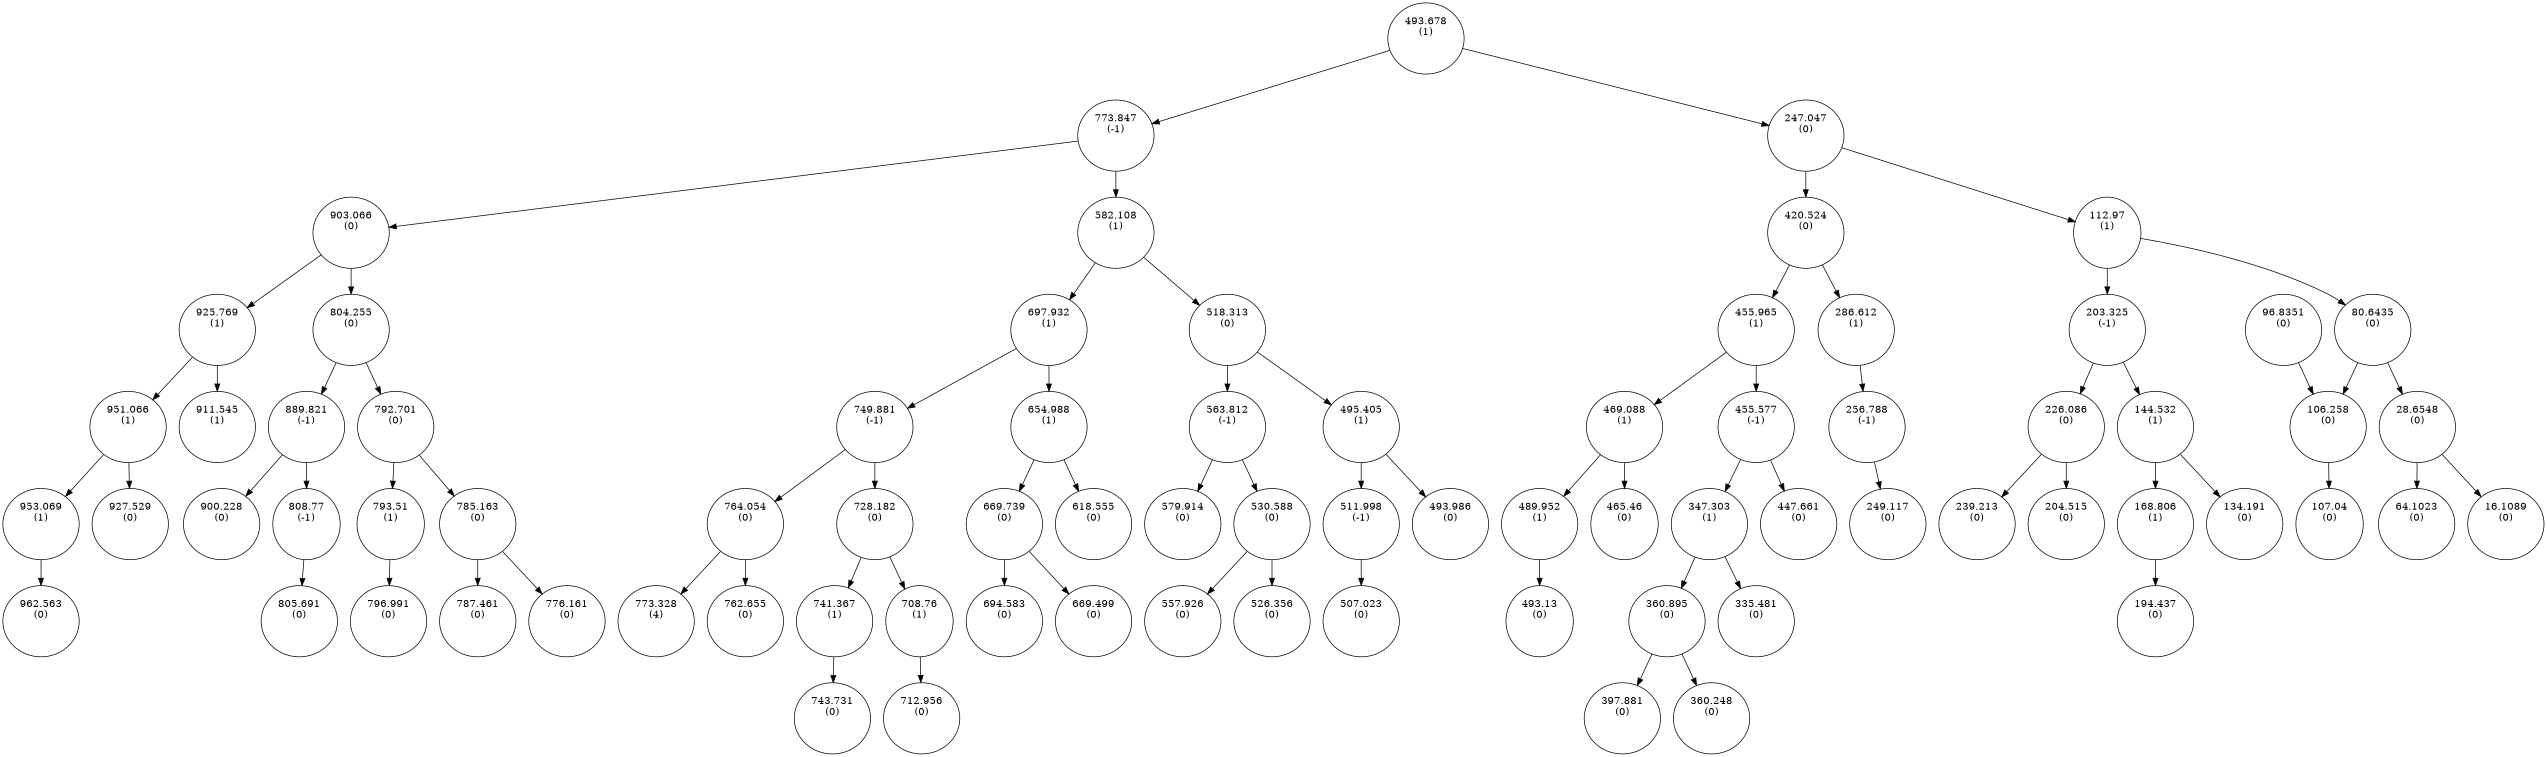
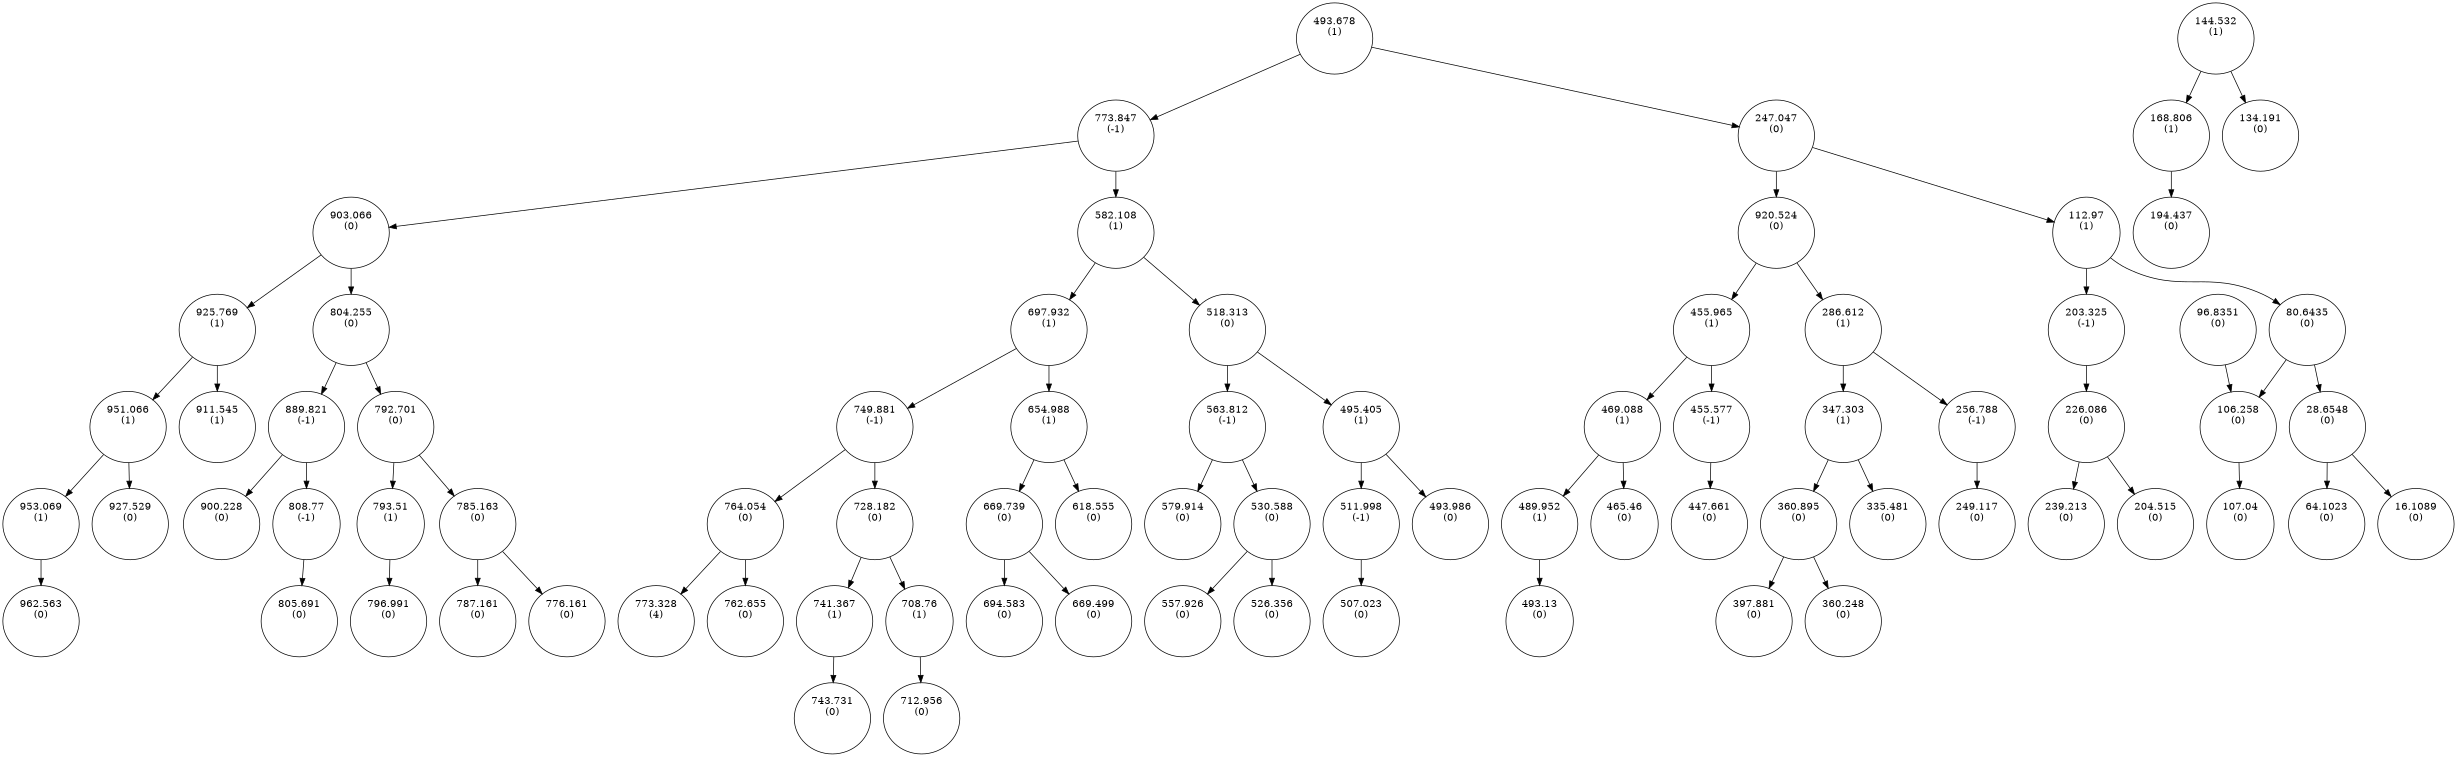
(1806, 233) -> (1776, 233)
(2130, 375) -> none
(1734, 472) -> (1843, 375)
(478, 621) -> (478, 621)
